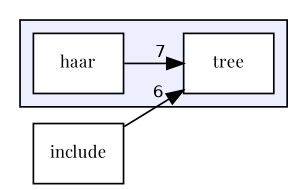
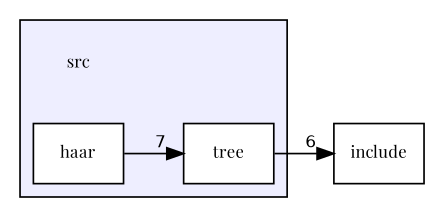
none -> (78, 63)
(140, 117) -> (298, 154)
